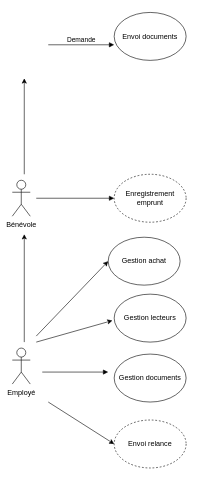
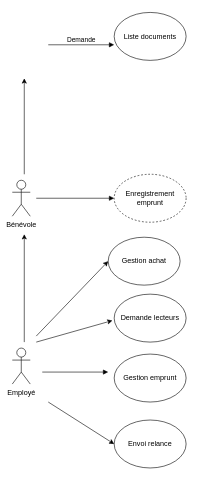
(150, 36) -> (150, 36)
(150, 318) -> (150, 318)
(150, 378) -> (150, 378)
(150, 444) -> (150, 444)
